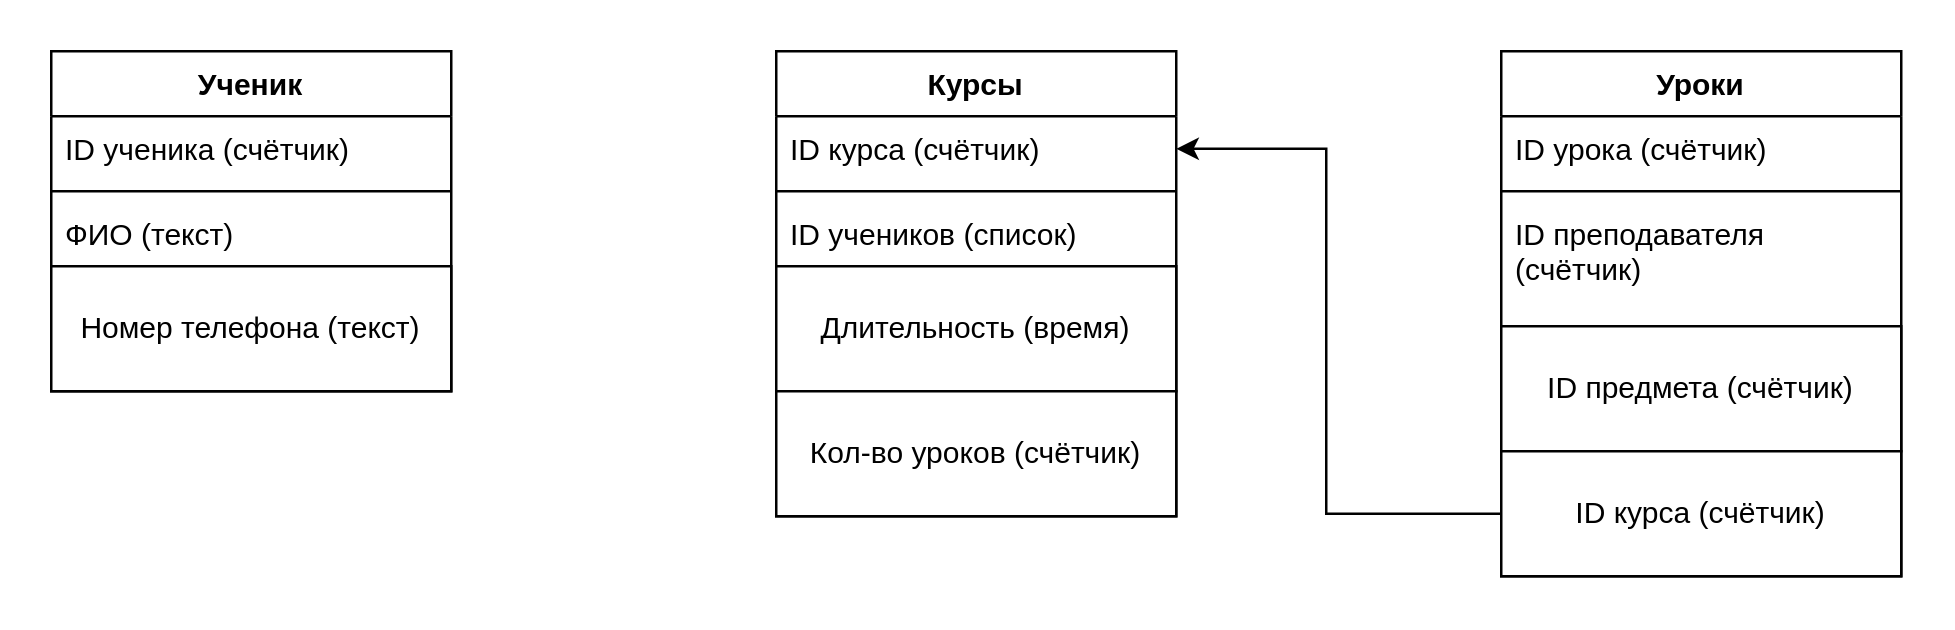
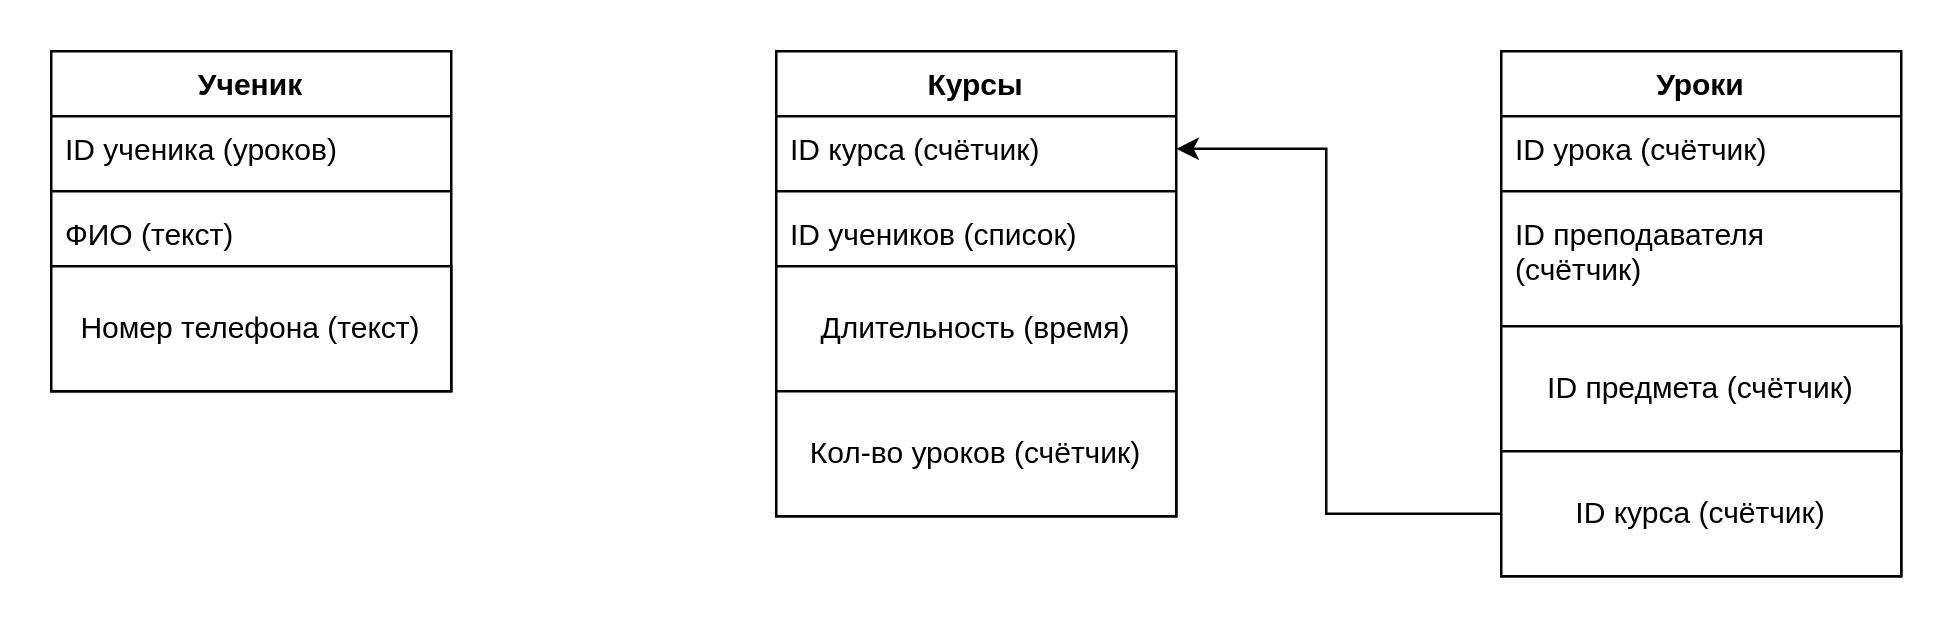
(226, 152) -> (218, 152)
